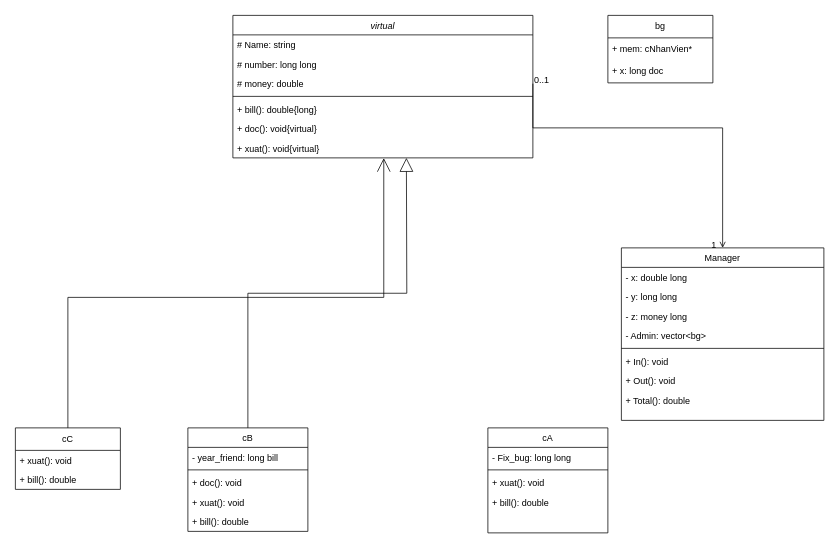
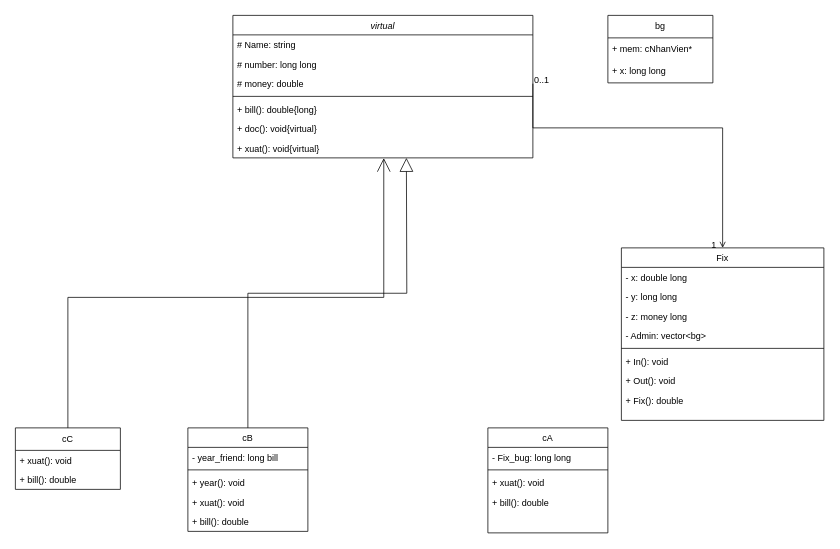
(639, 72) -> (641, 72)
(722, 258) -> (722, 258)
(662, 401) -> (657, 401)
(220, 483) -> (223, 483)
